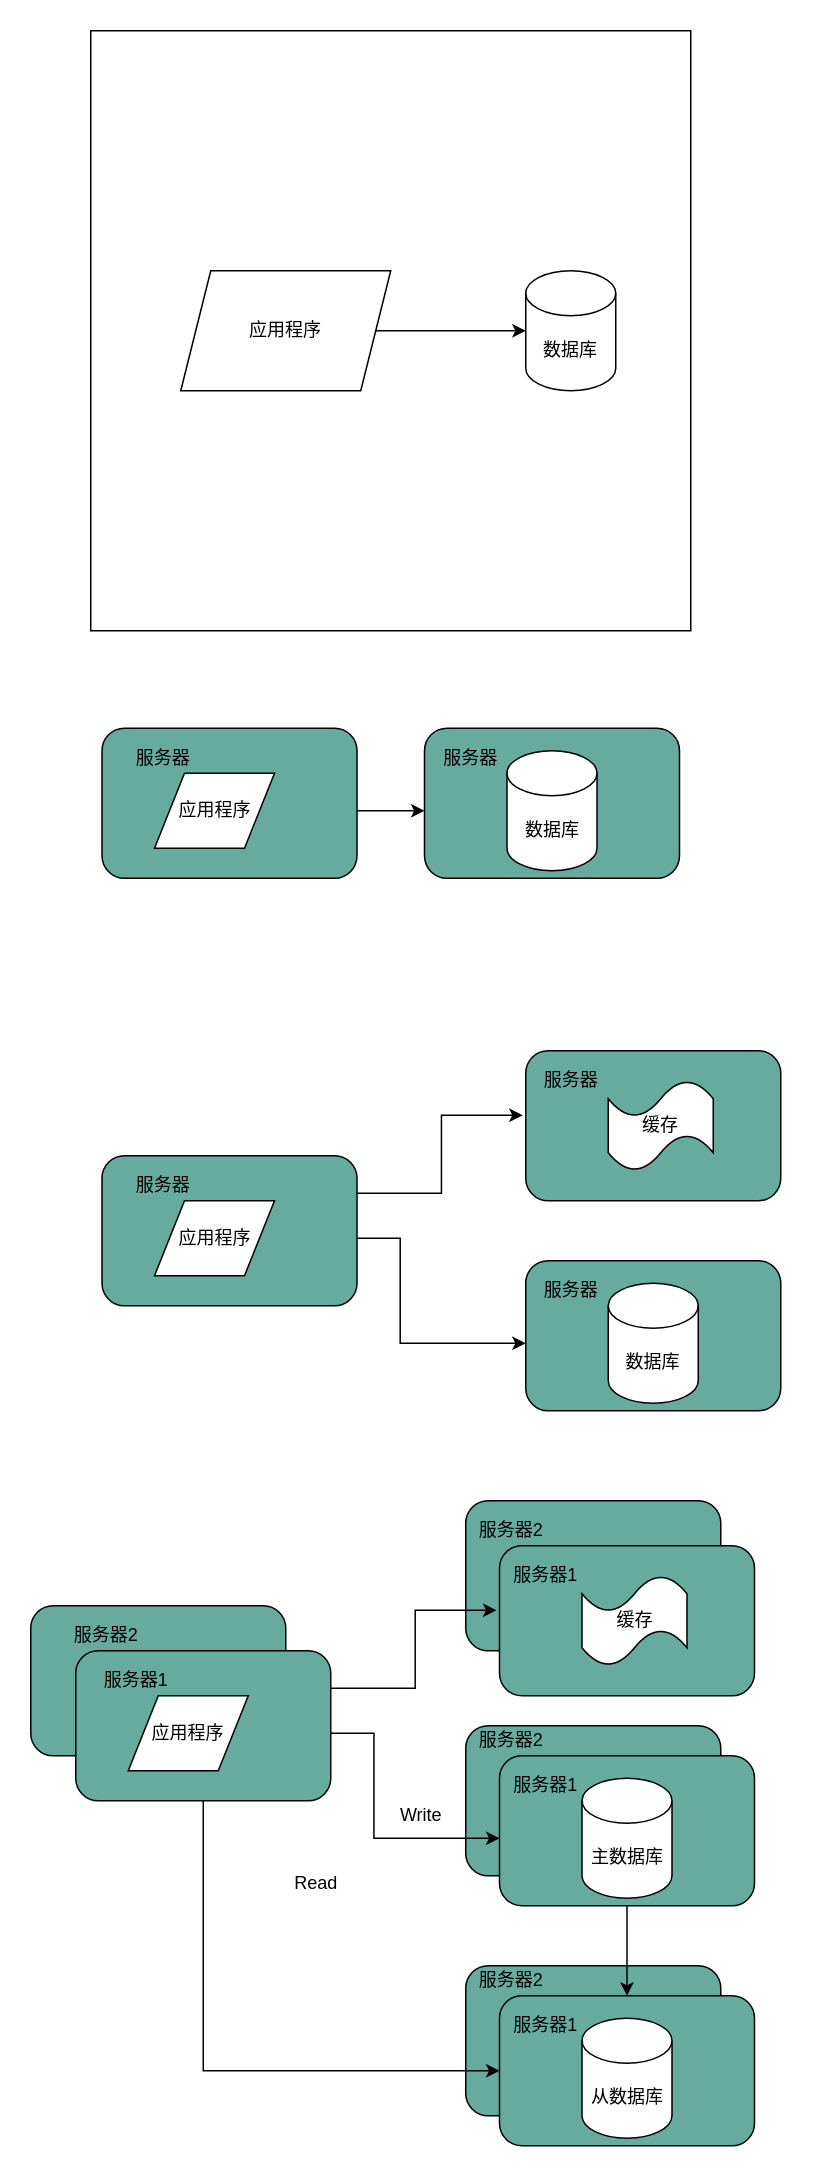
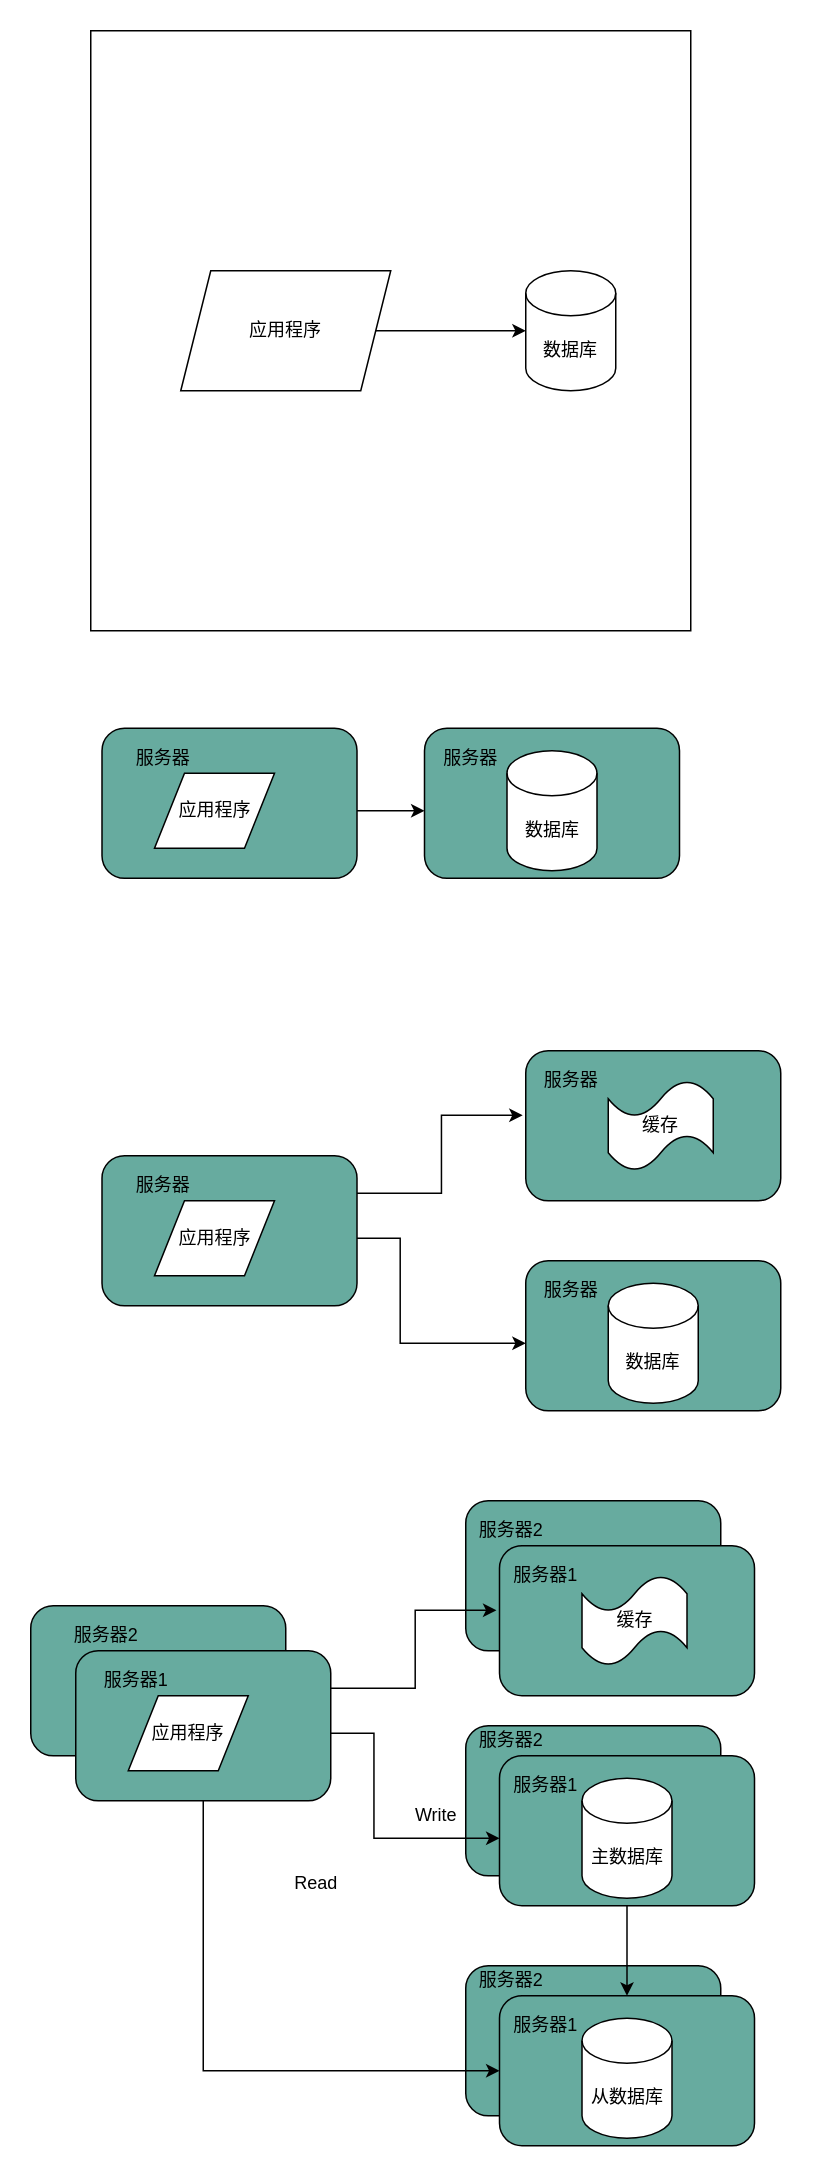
(421, 1816) -> (436, 1816)
